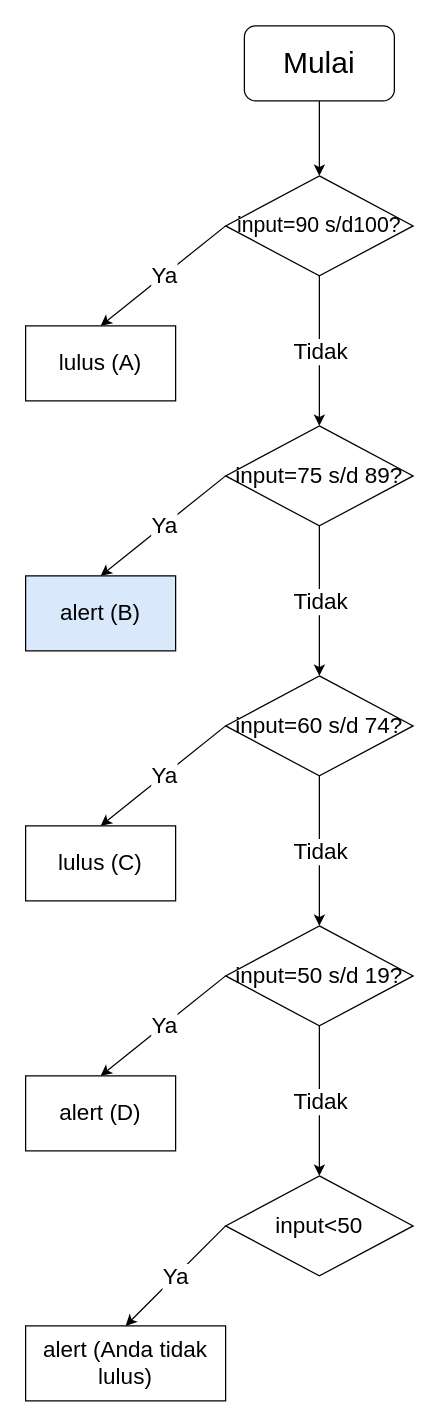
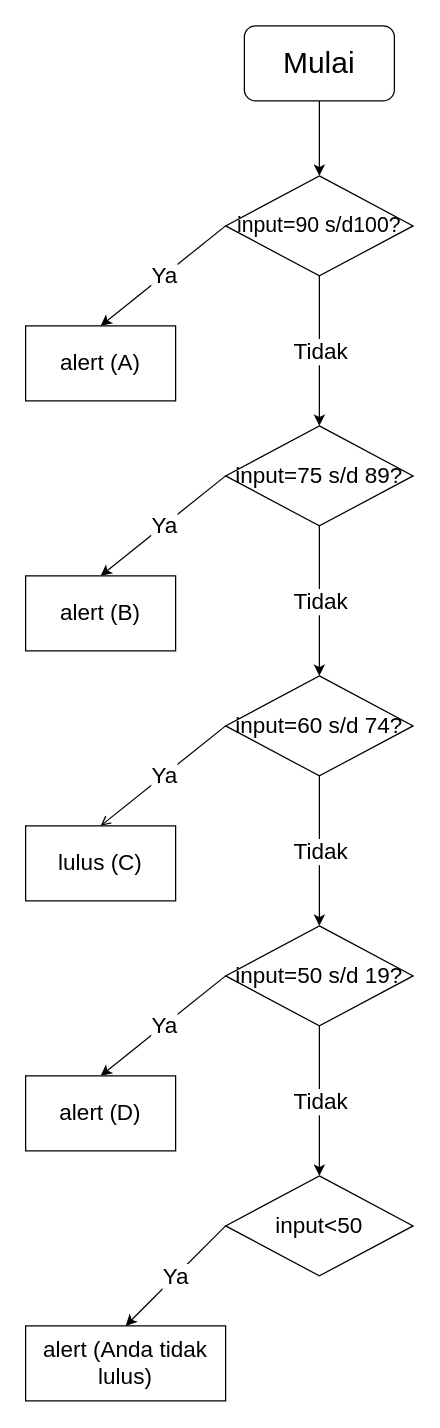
(101, 363) -> (101, 363)
(101, 613) -> (101, 613)
(108, 819) -> (106, 821)
